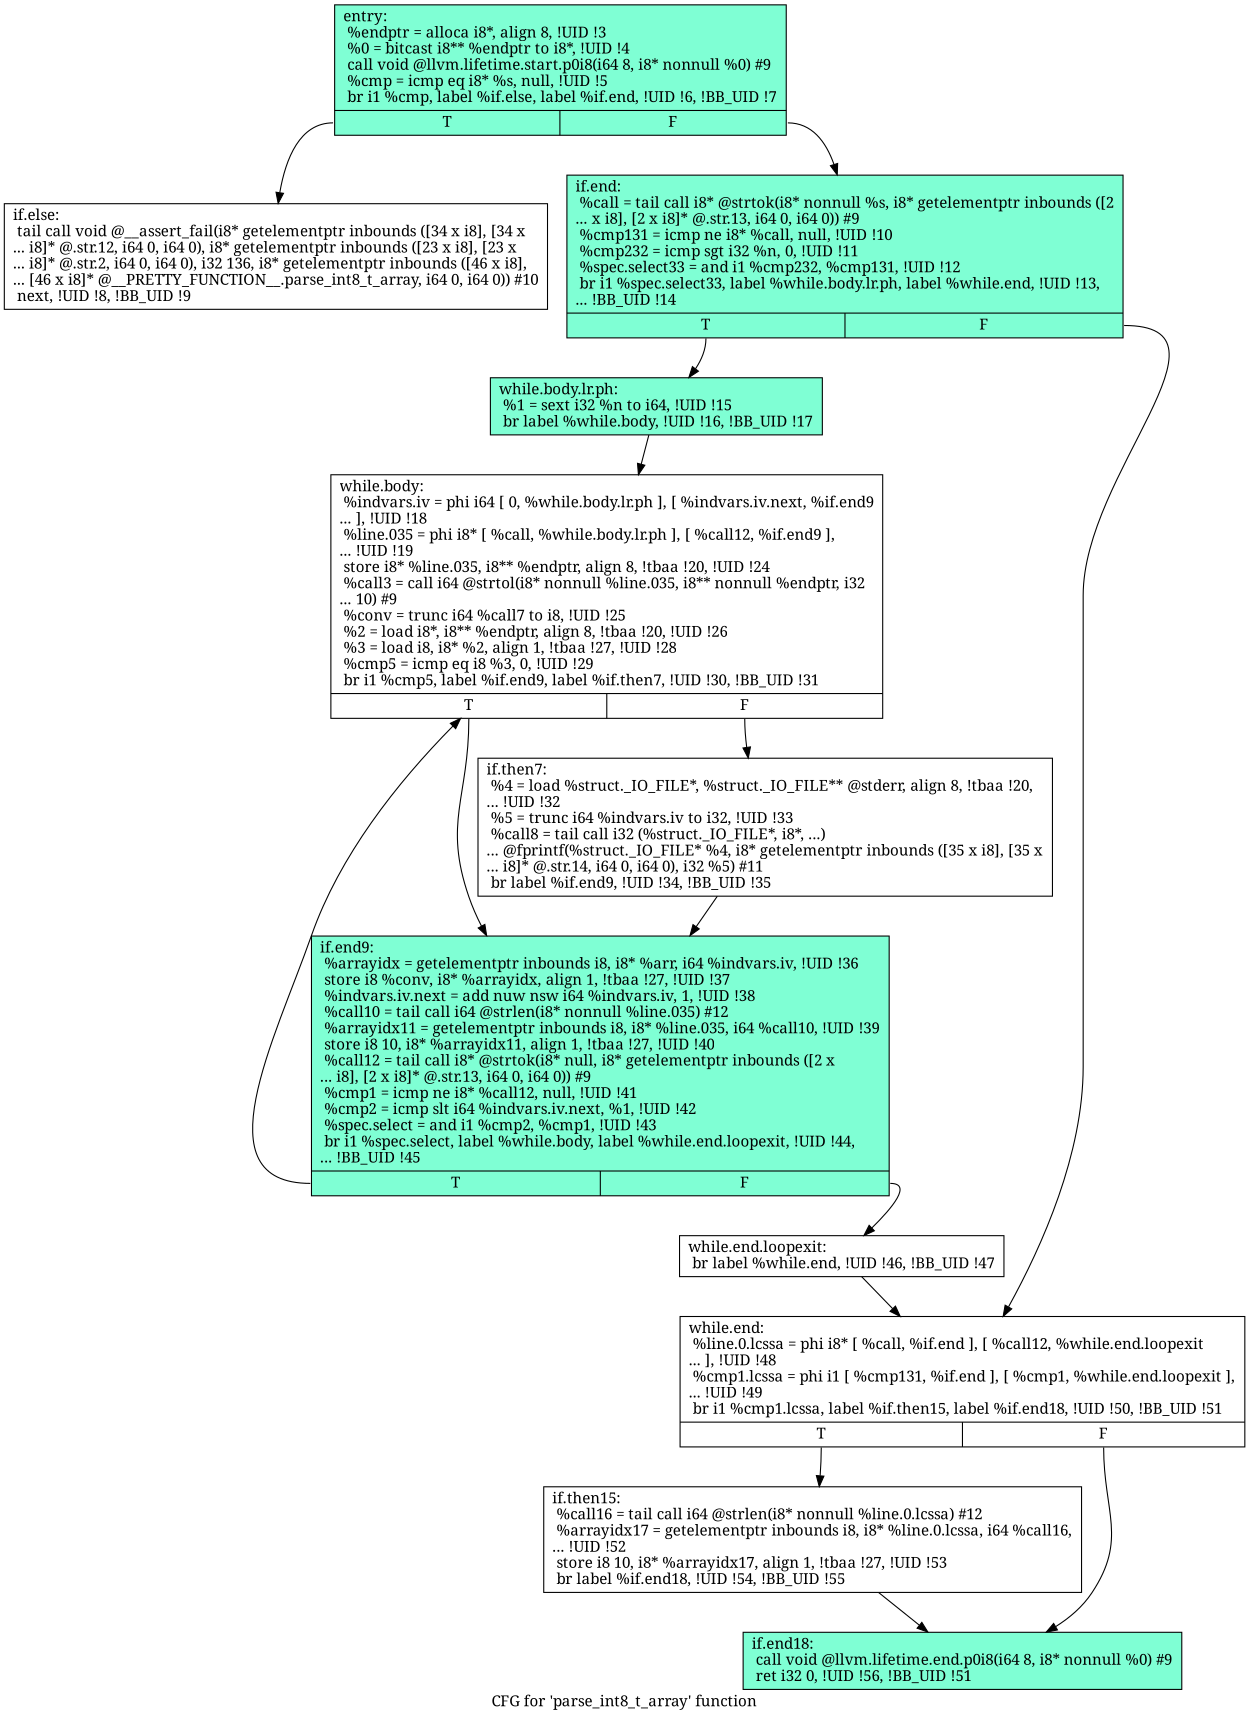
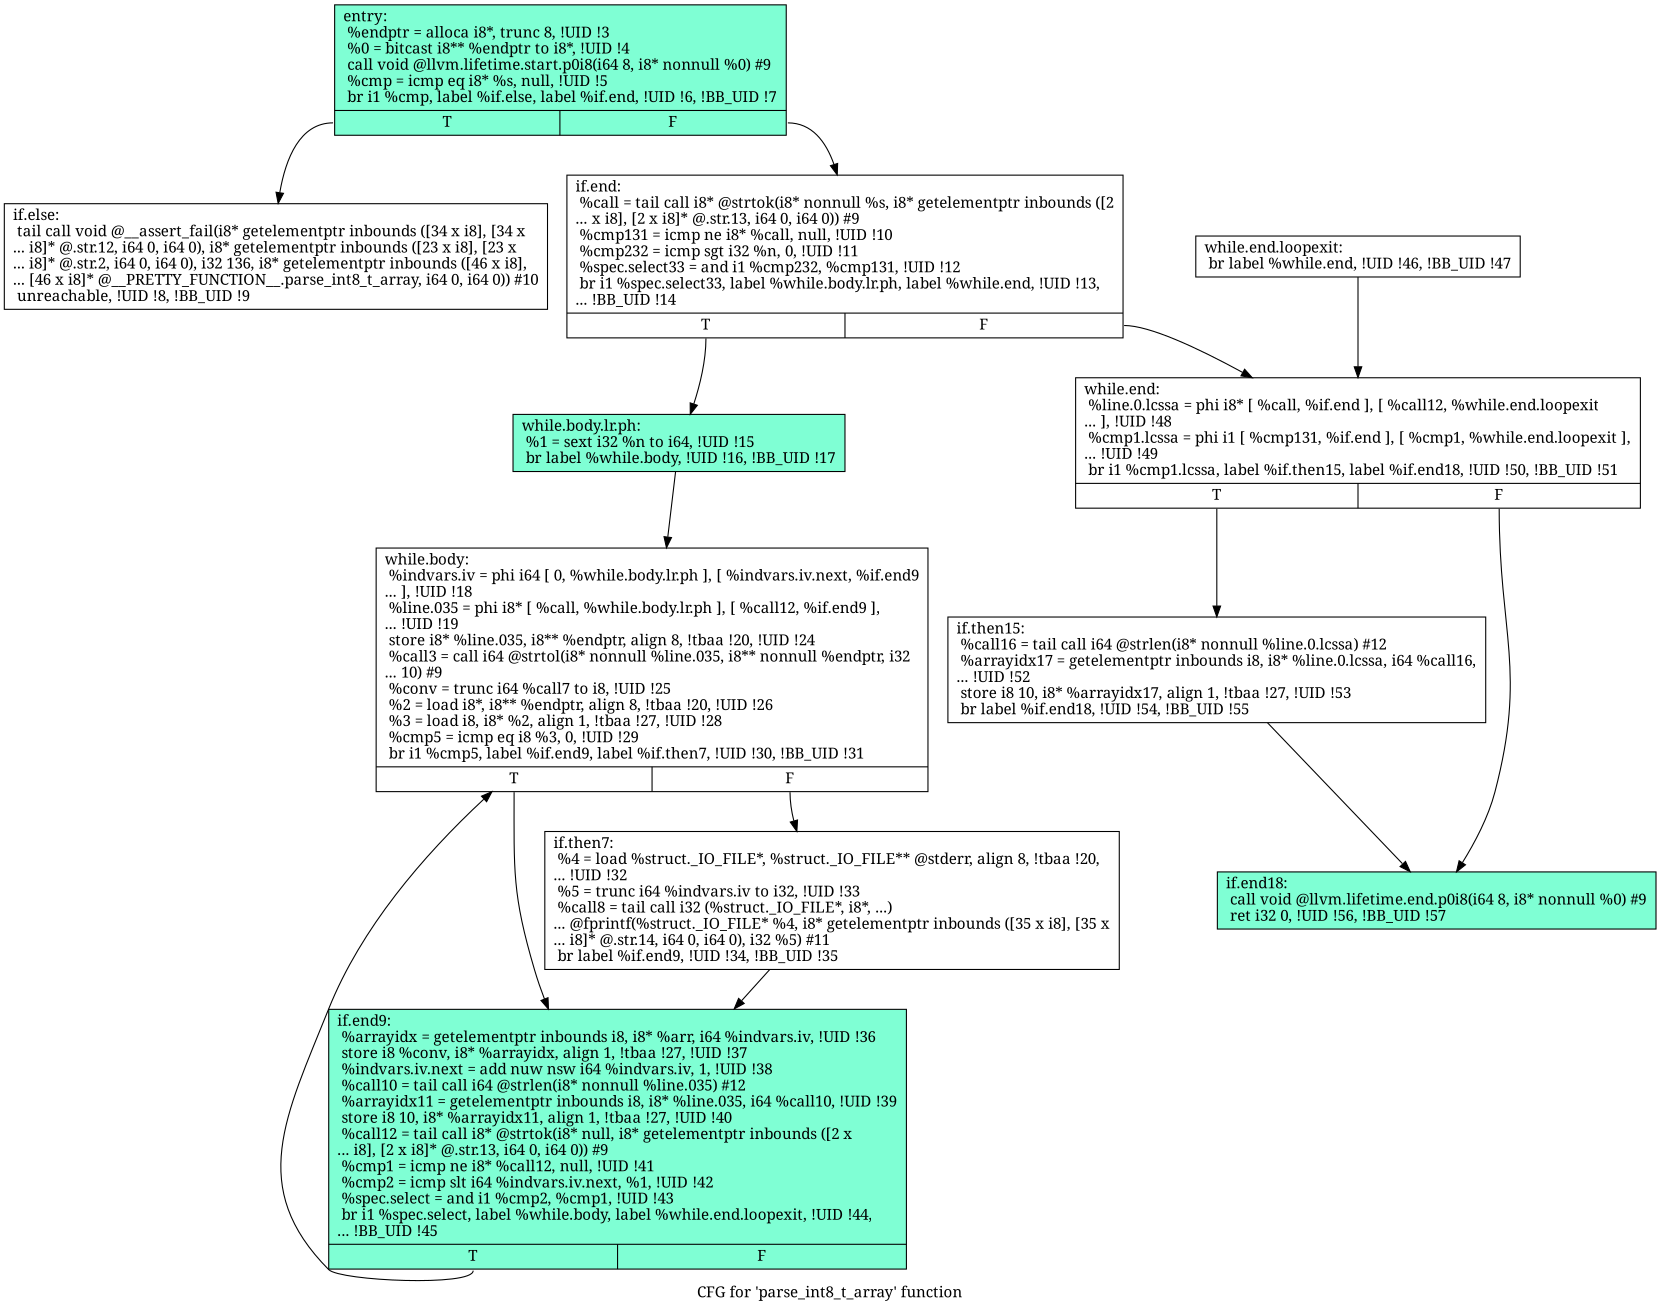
(475, 33) -> (476, 33)
(845, 257) -> (845, 256)
(102, 296) -> (131, 296)
(892, 1205) -> none
(862, 1676) -> (1336, 916)
